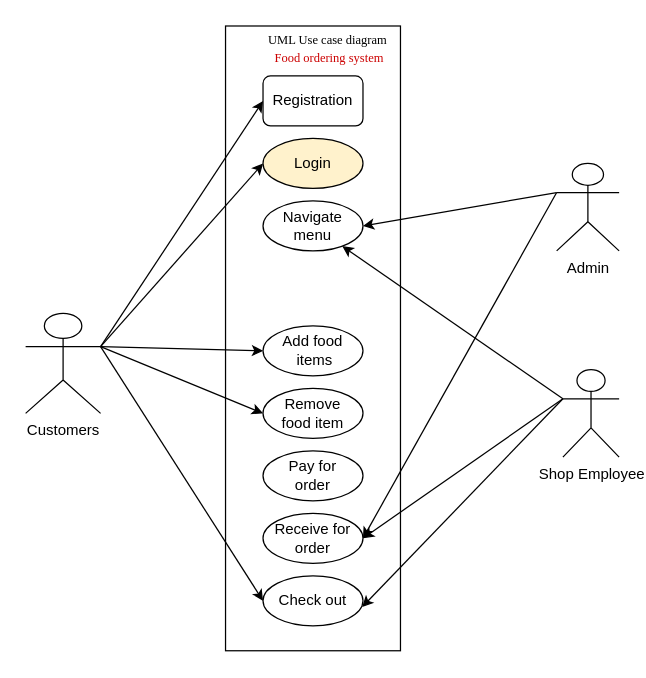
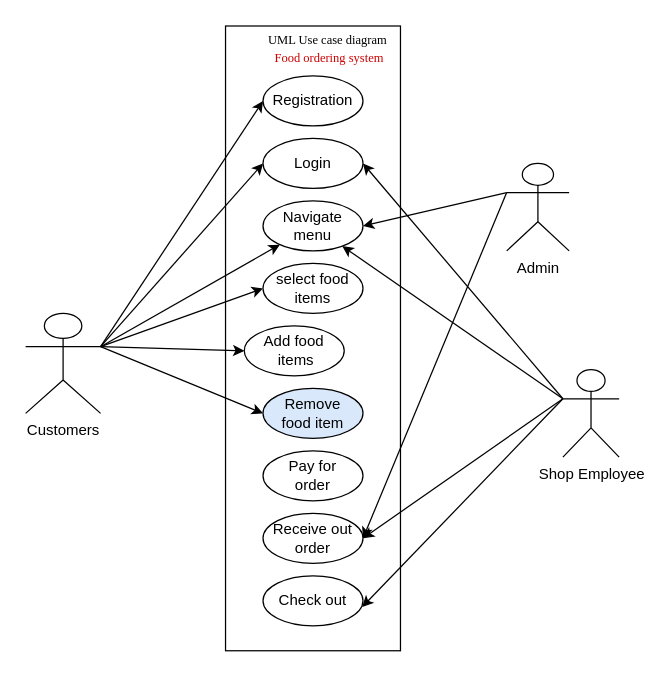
(313, 101) -> (313, 101)
(313, 163) -> (313, 163)
(588, 207) -> (538, 207)
none -> (313, 288)
none -> (483, 304)
none -> (182, 317)
(313, 351) -> (294, 351)
(313, 413) -> (313, 413)
(181, 471) -> (191, 295)
(313, 538) -> (313, 538)
